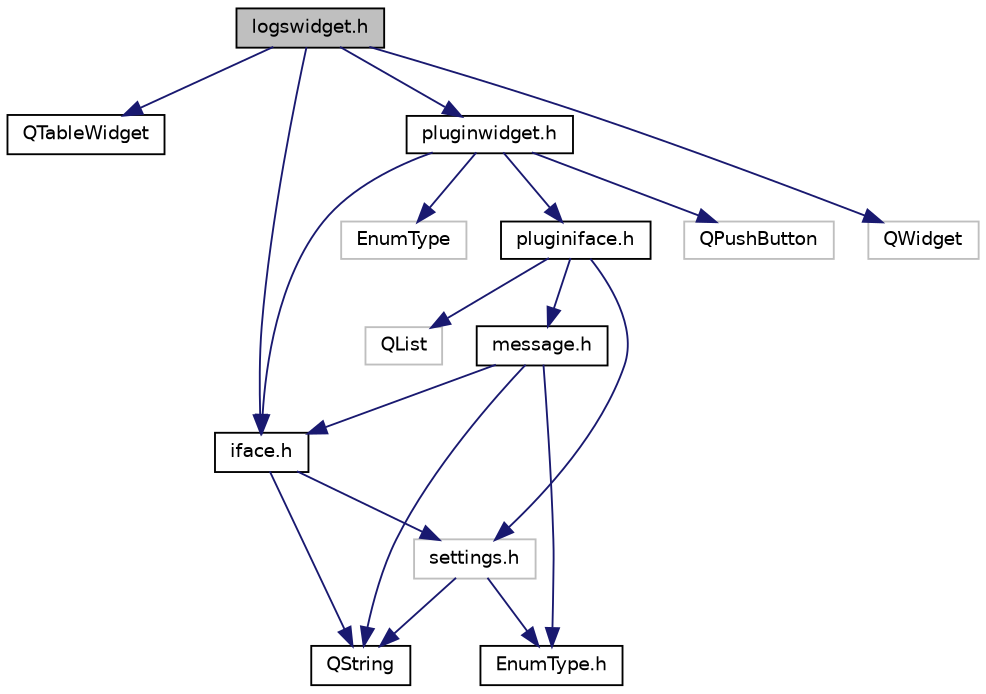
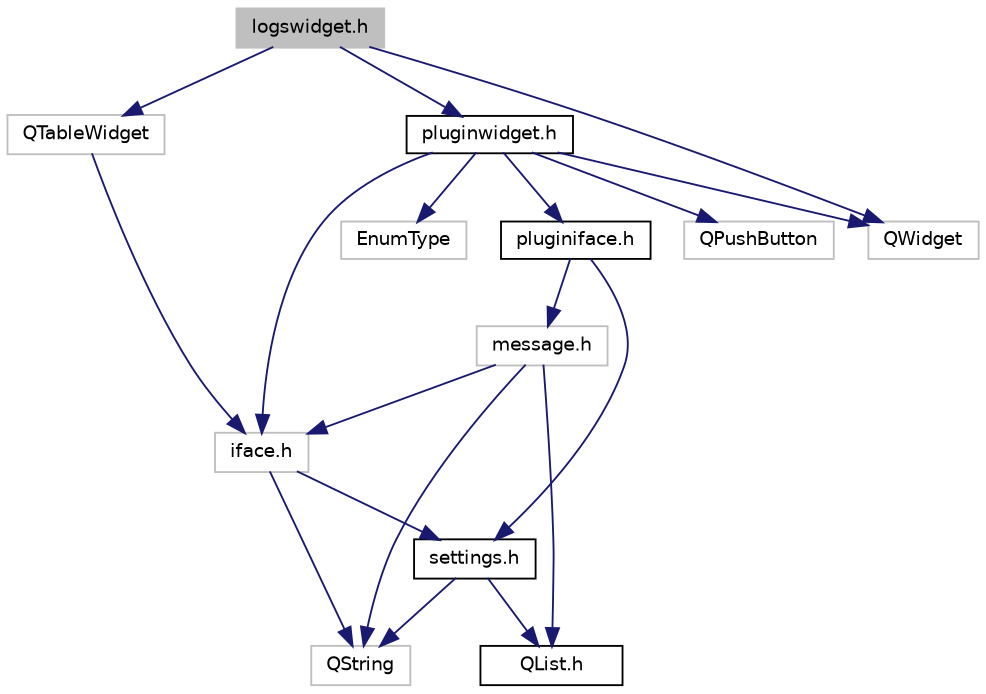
(310, 28) -> (310, 28)
(86, 135) -> (86, 135)
none -> (703, 187)
(273, 230) -> (151, 293)
(404, 346) -> none
(542, 346) -> (542, 346)
(262, 452) -> (262, 452)
(475, 559) -> (475, 559)
(361, 666) -> (361, 666)
(551, 666) -> (551, 666)
